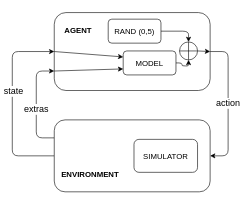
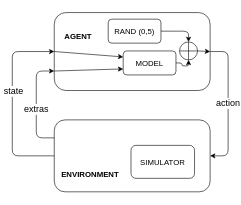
(78, 30) -> (78, 36)
(166, 156) -> (163, 162)
